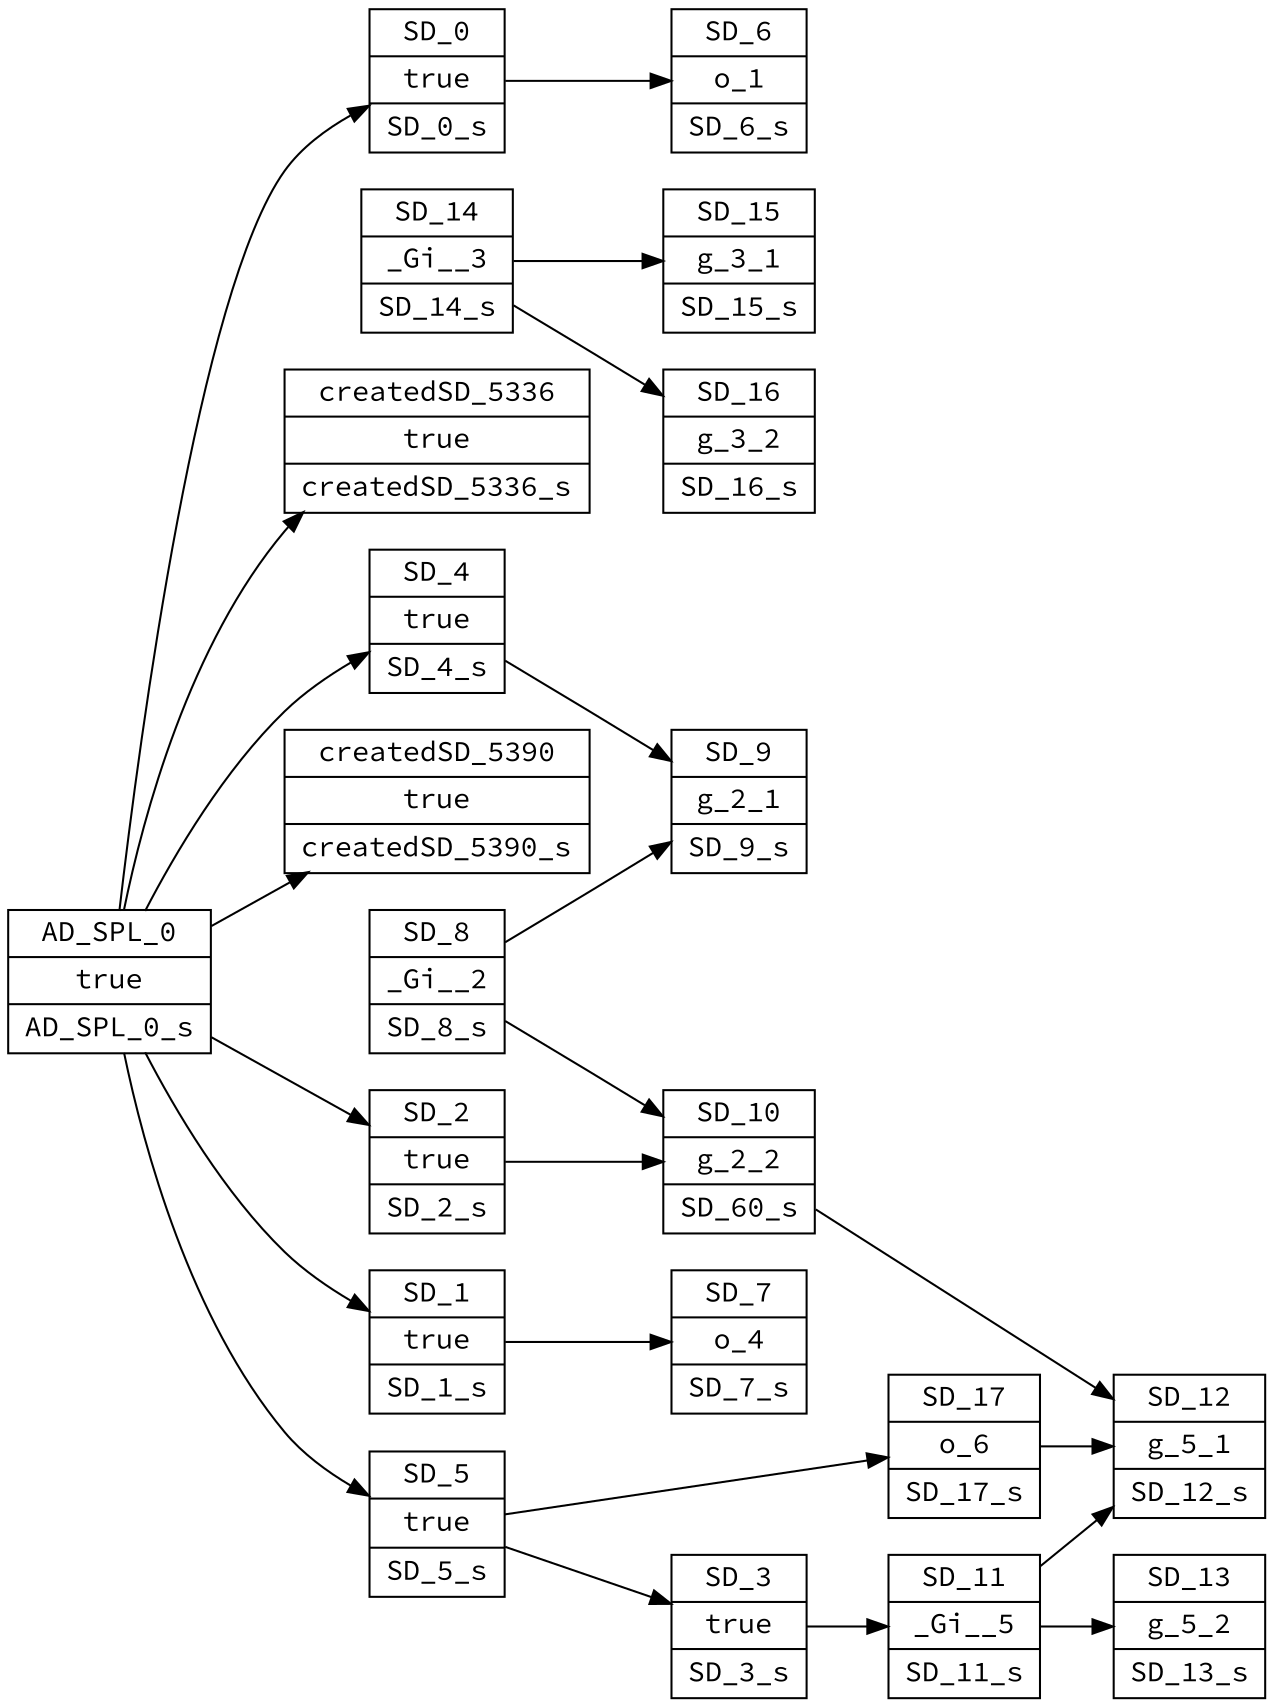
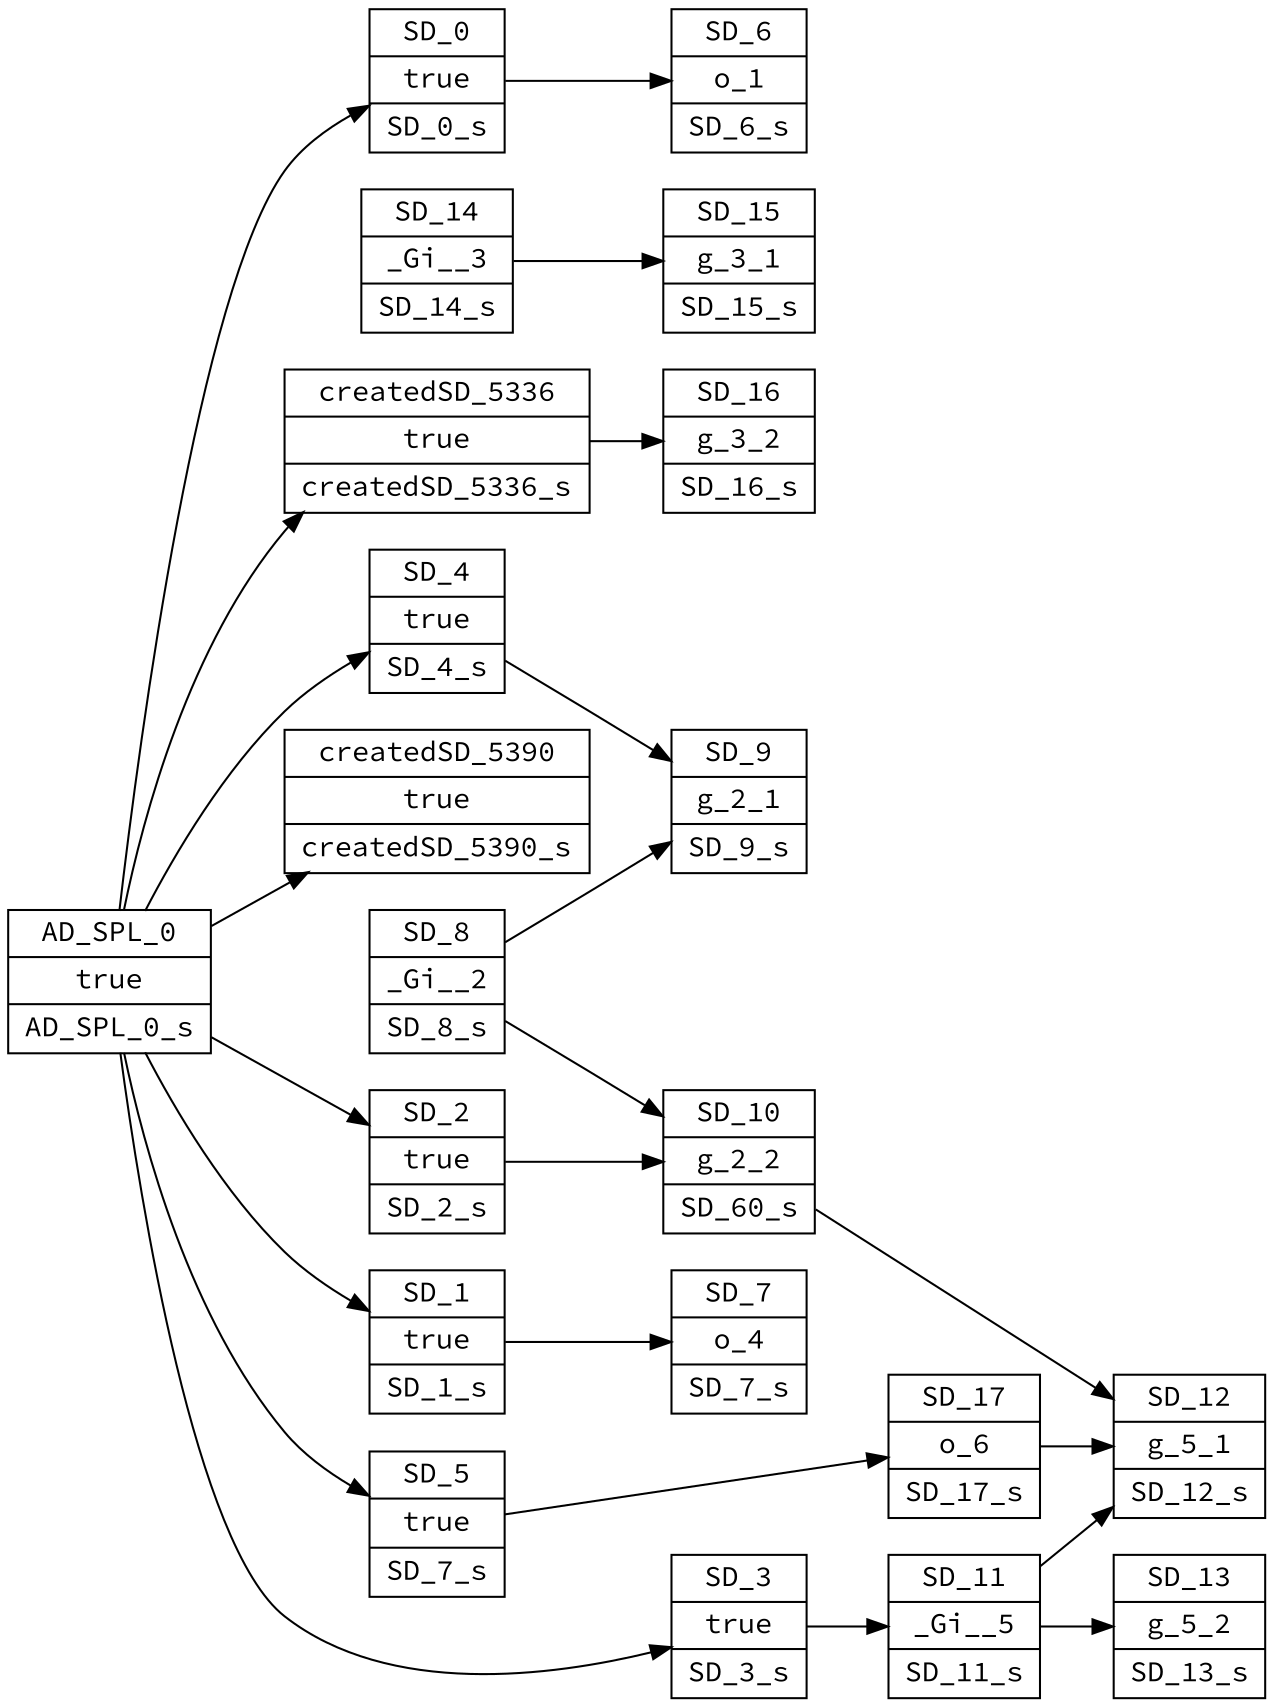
(579, 345) -> (616, 441)
(437, 1571) -> (437, 1571)
(578, 1572) -> (227, 1527)
